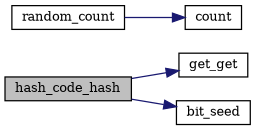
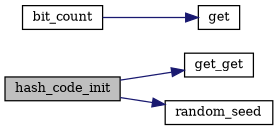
(68, 18) -> (63, 18)
(213, 18) -> (219, 18)
(68, 89) -> (63, 89)
(213, 113) -> (219, 113)
